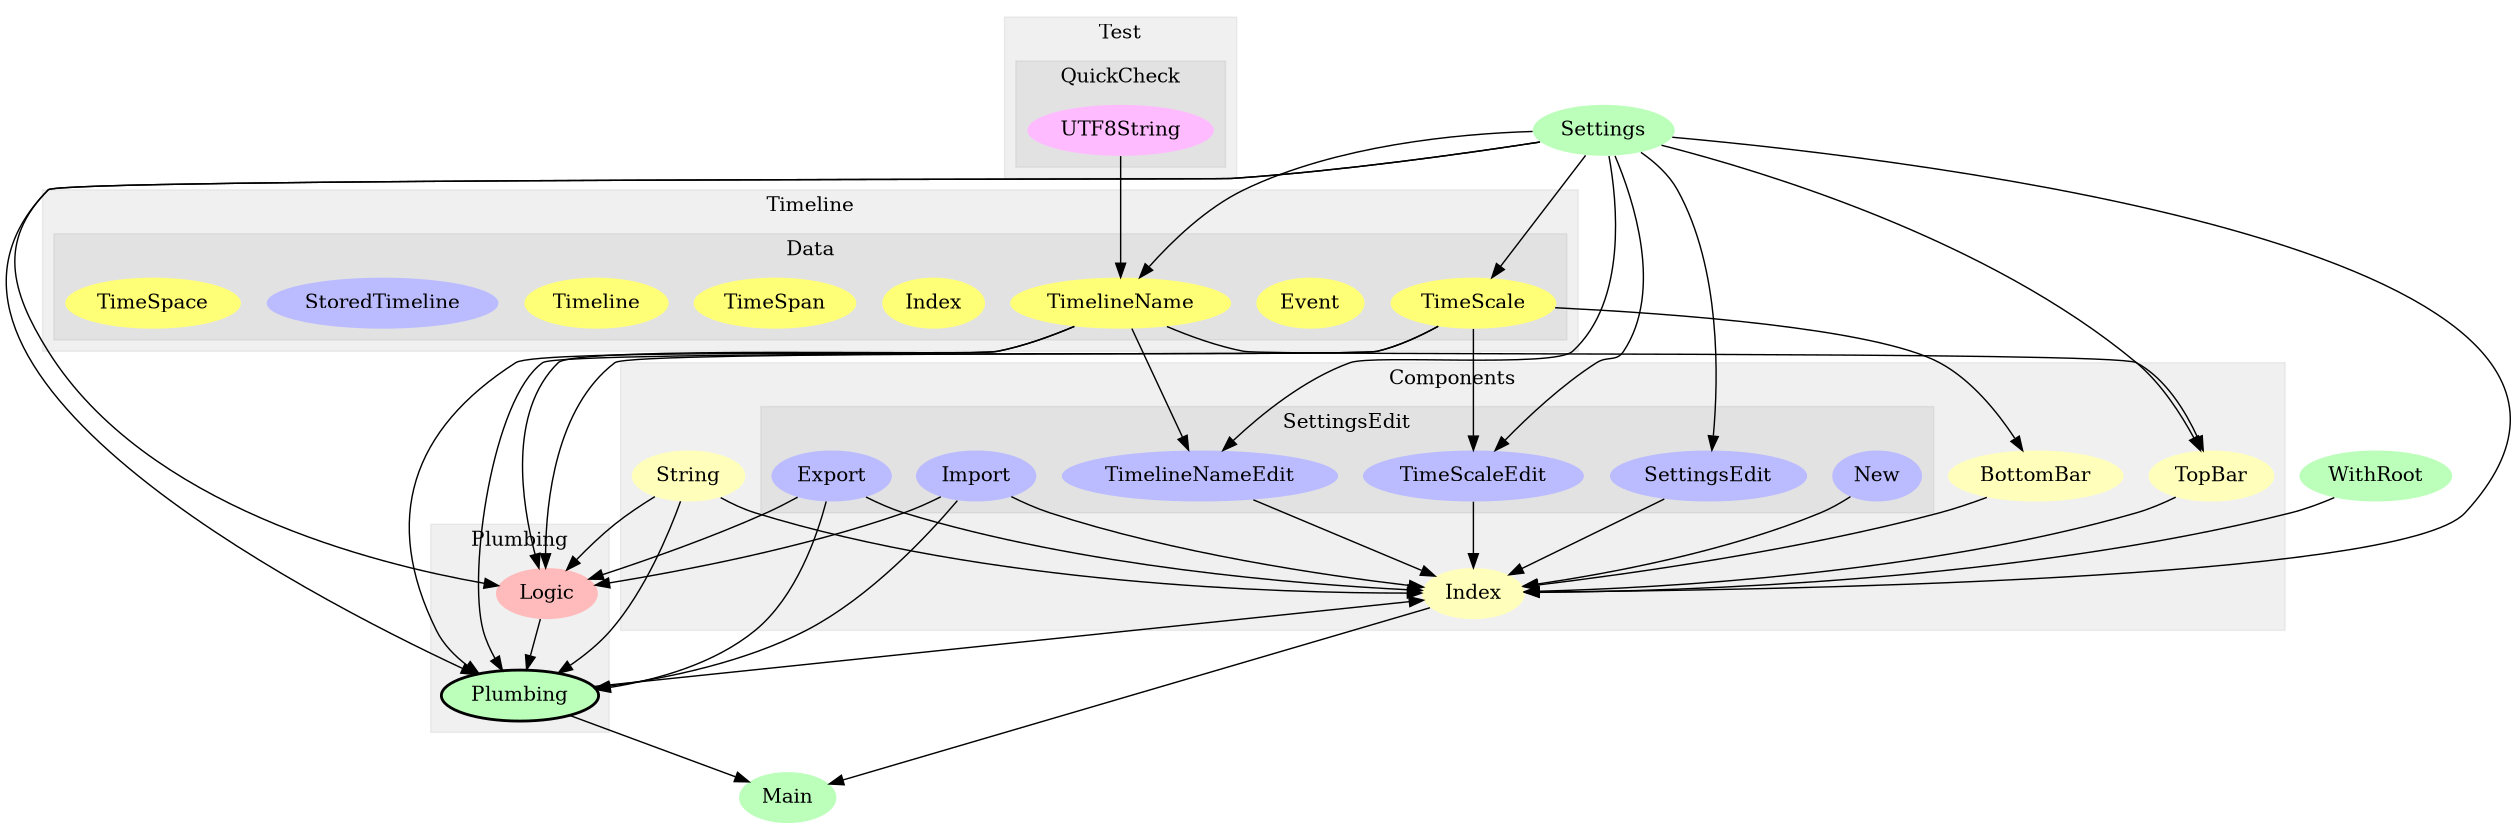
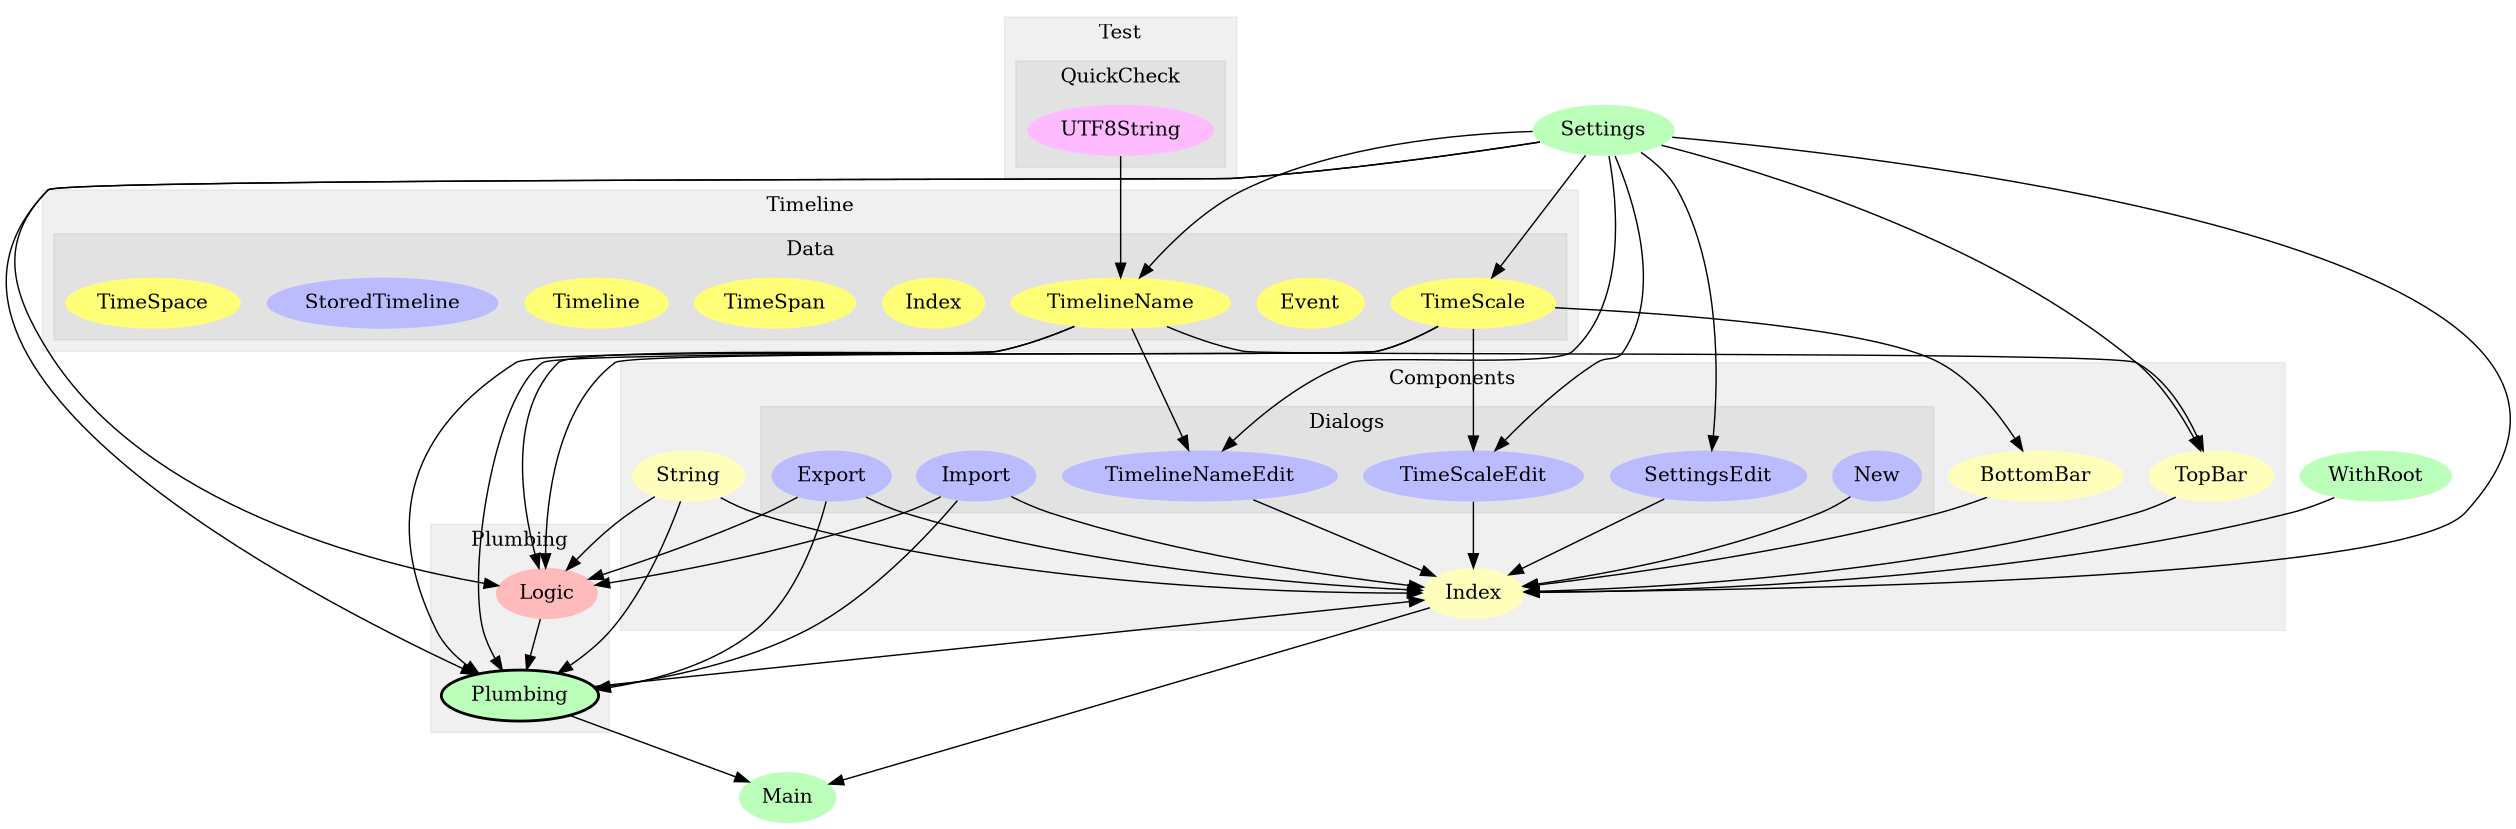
(1347, 423) -> (1347, 423)
